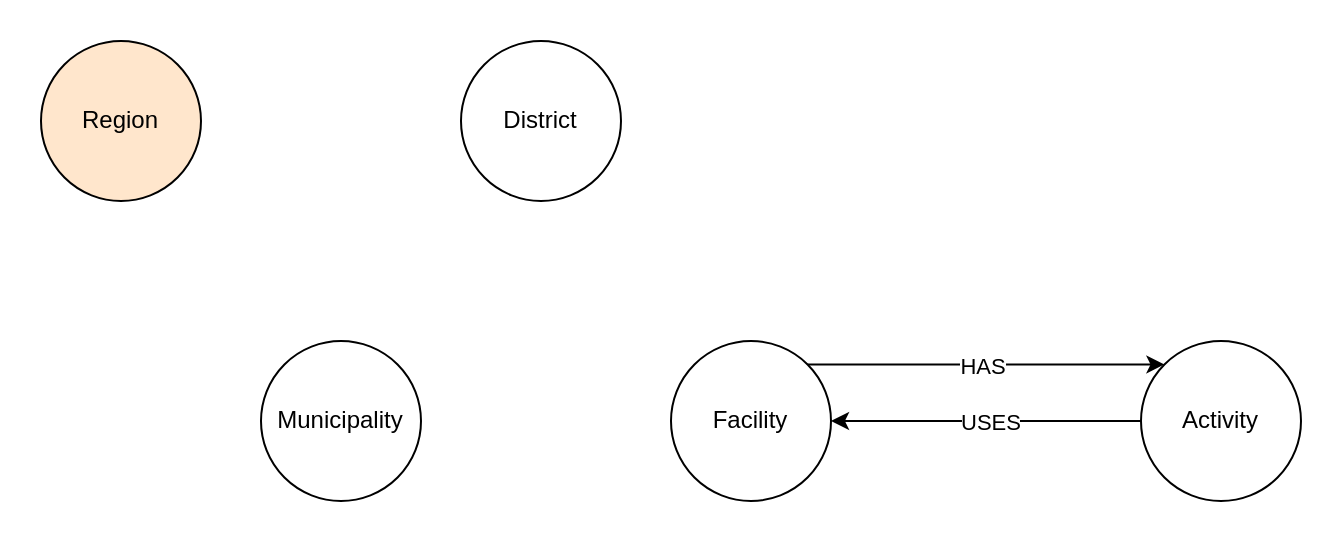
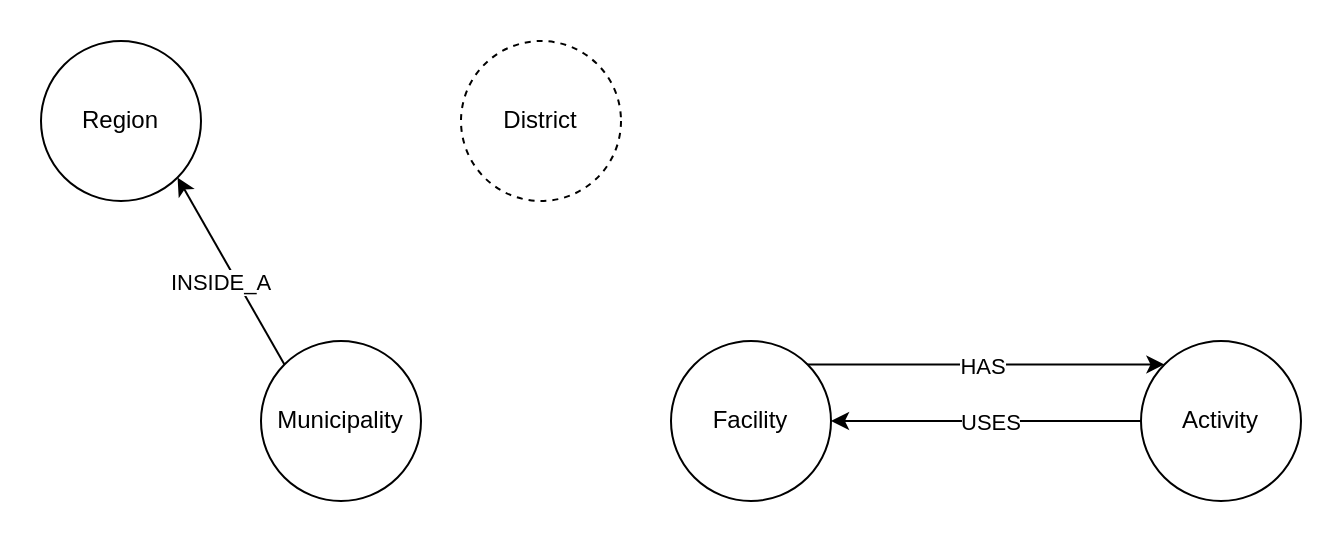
(121, 121) -> (121, 121)
(541, 121) -> (541, 121)
none -> (234, 277)
